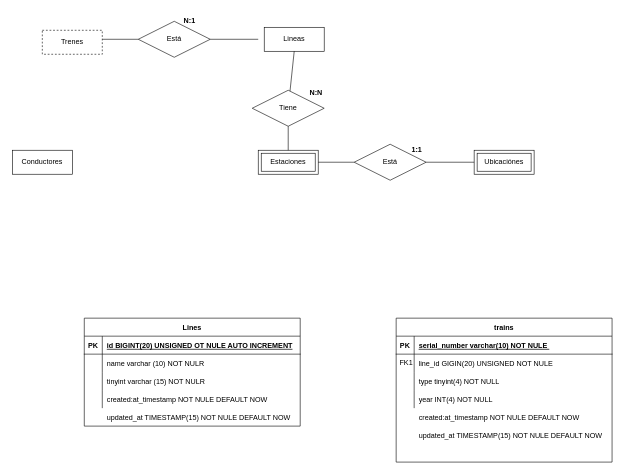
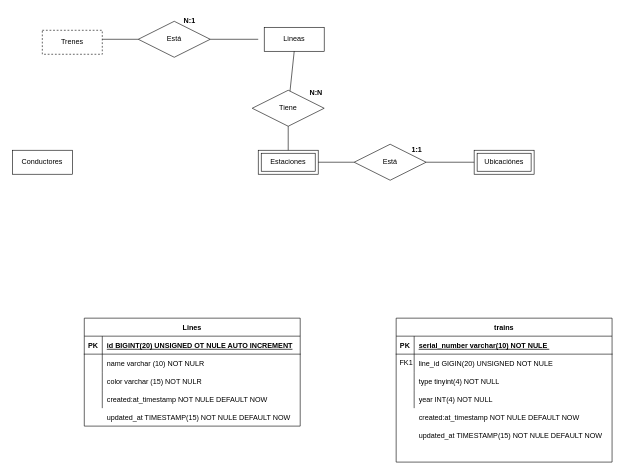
(160, 382) -> (157, 382)
